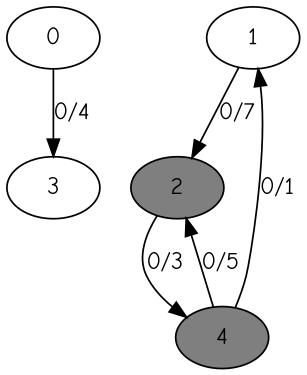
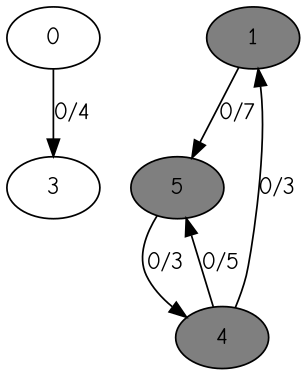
(253, 38) -> (253, 38)
(177, 188) -> (177, 188)
(277, 188) -> (277, 188)
